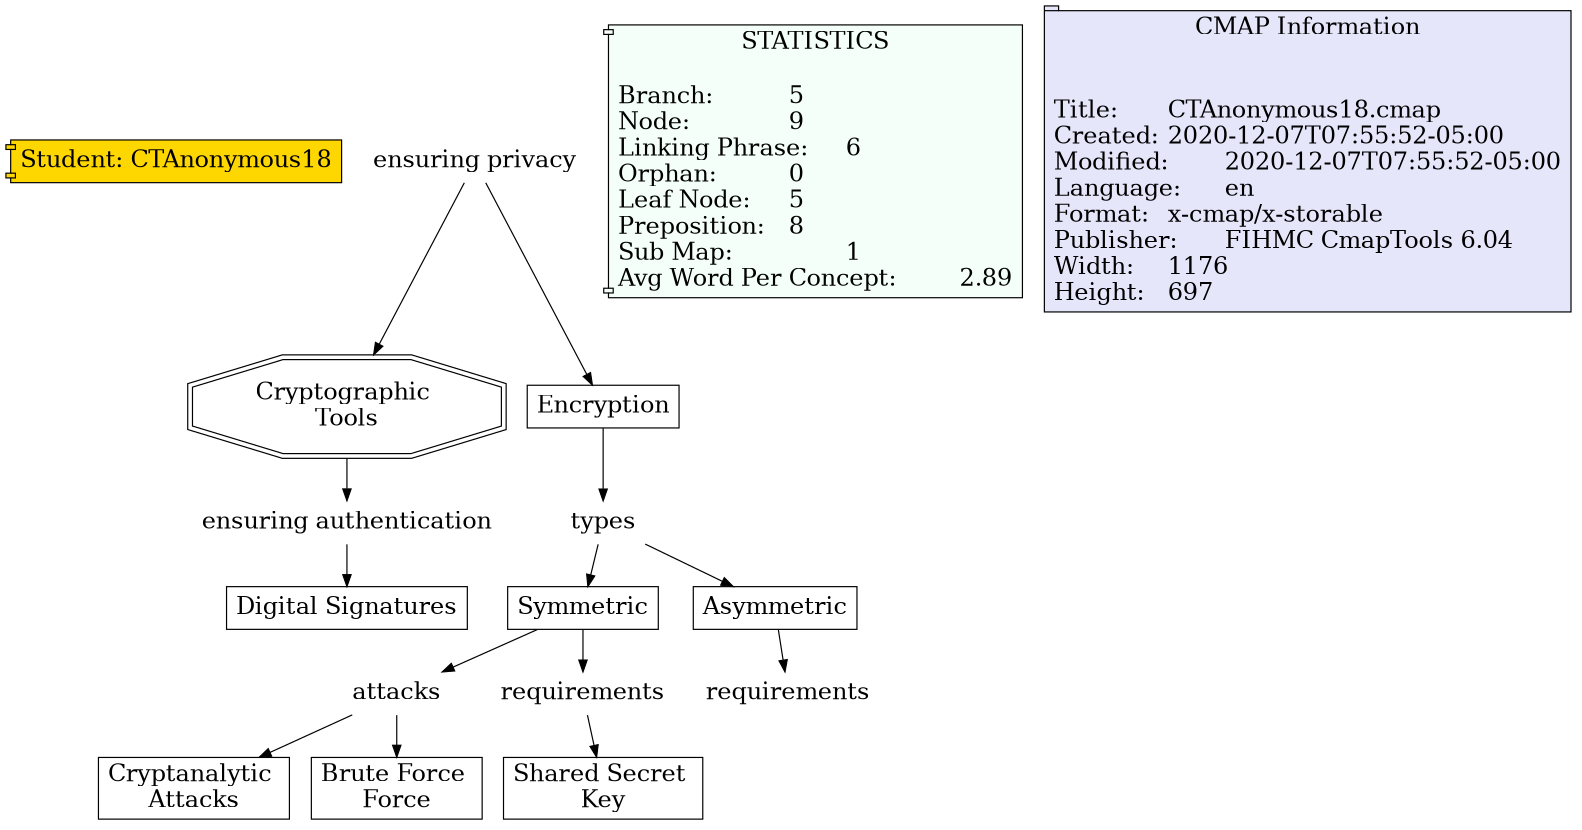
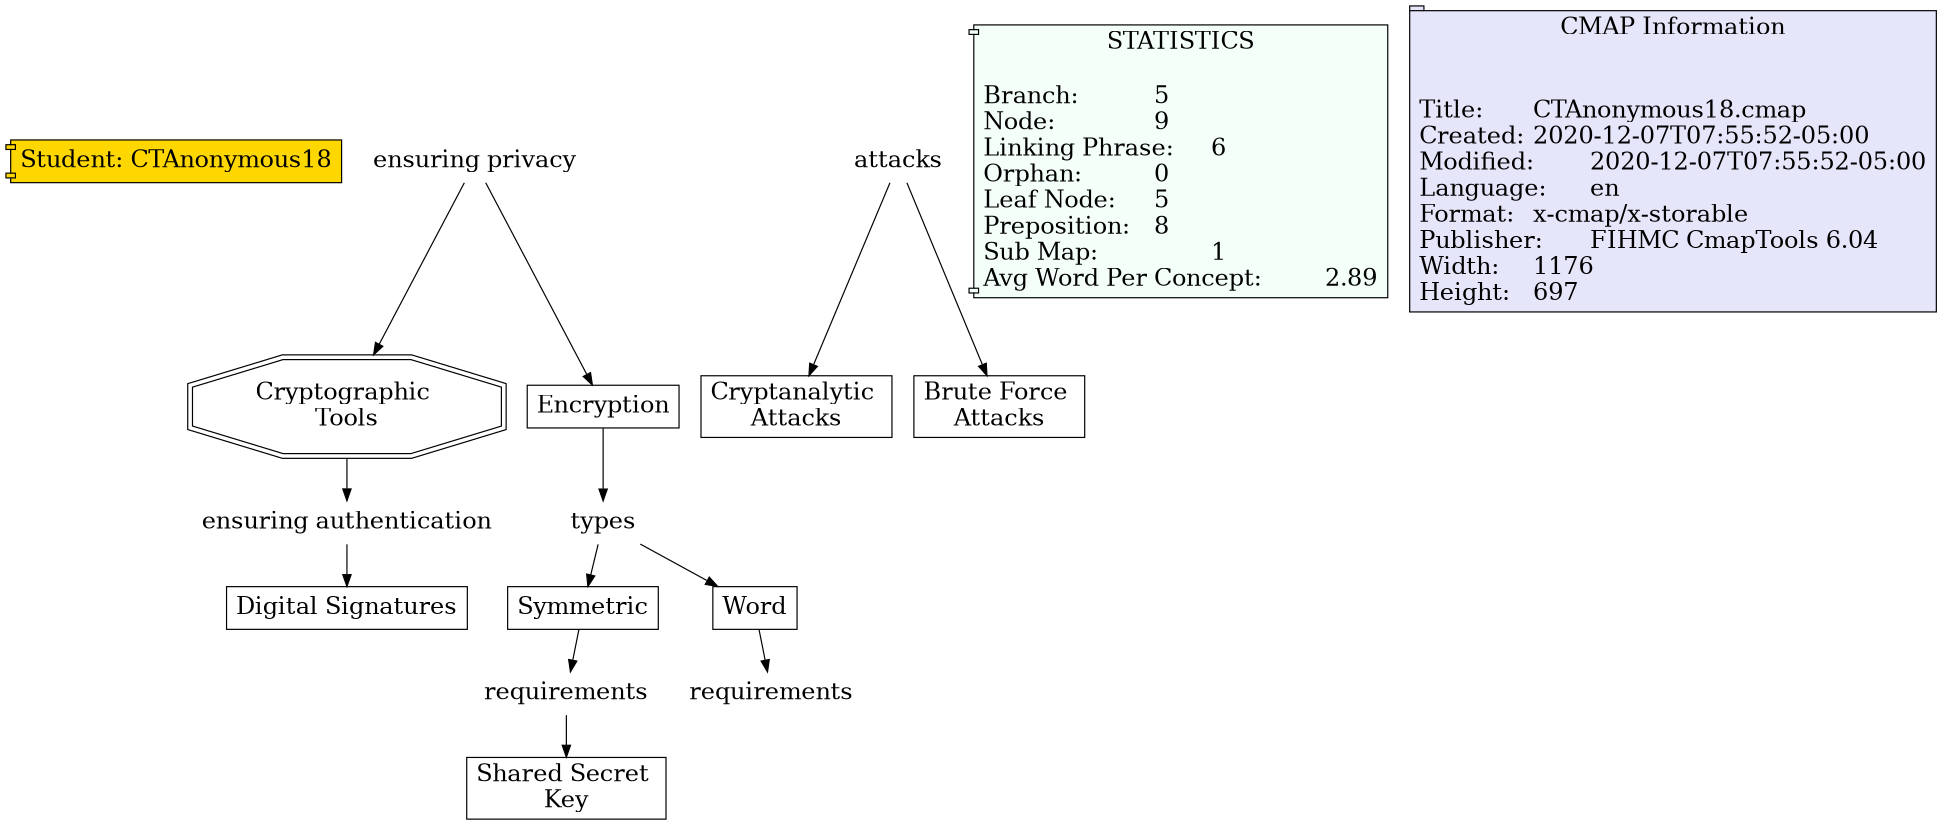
(775, 608) -> (755, 608)
(495, 648) -> none
(397, 788) -> (999, 407)
